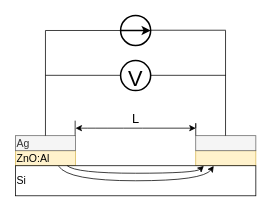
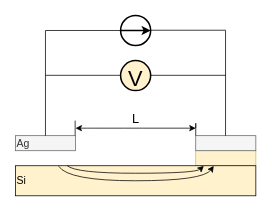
(135, 75) -> (135, 75)
(45, 158) -> none
(135, 180) -> (135, 180)
